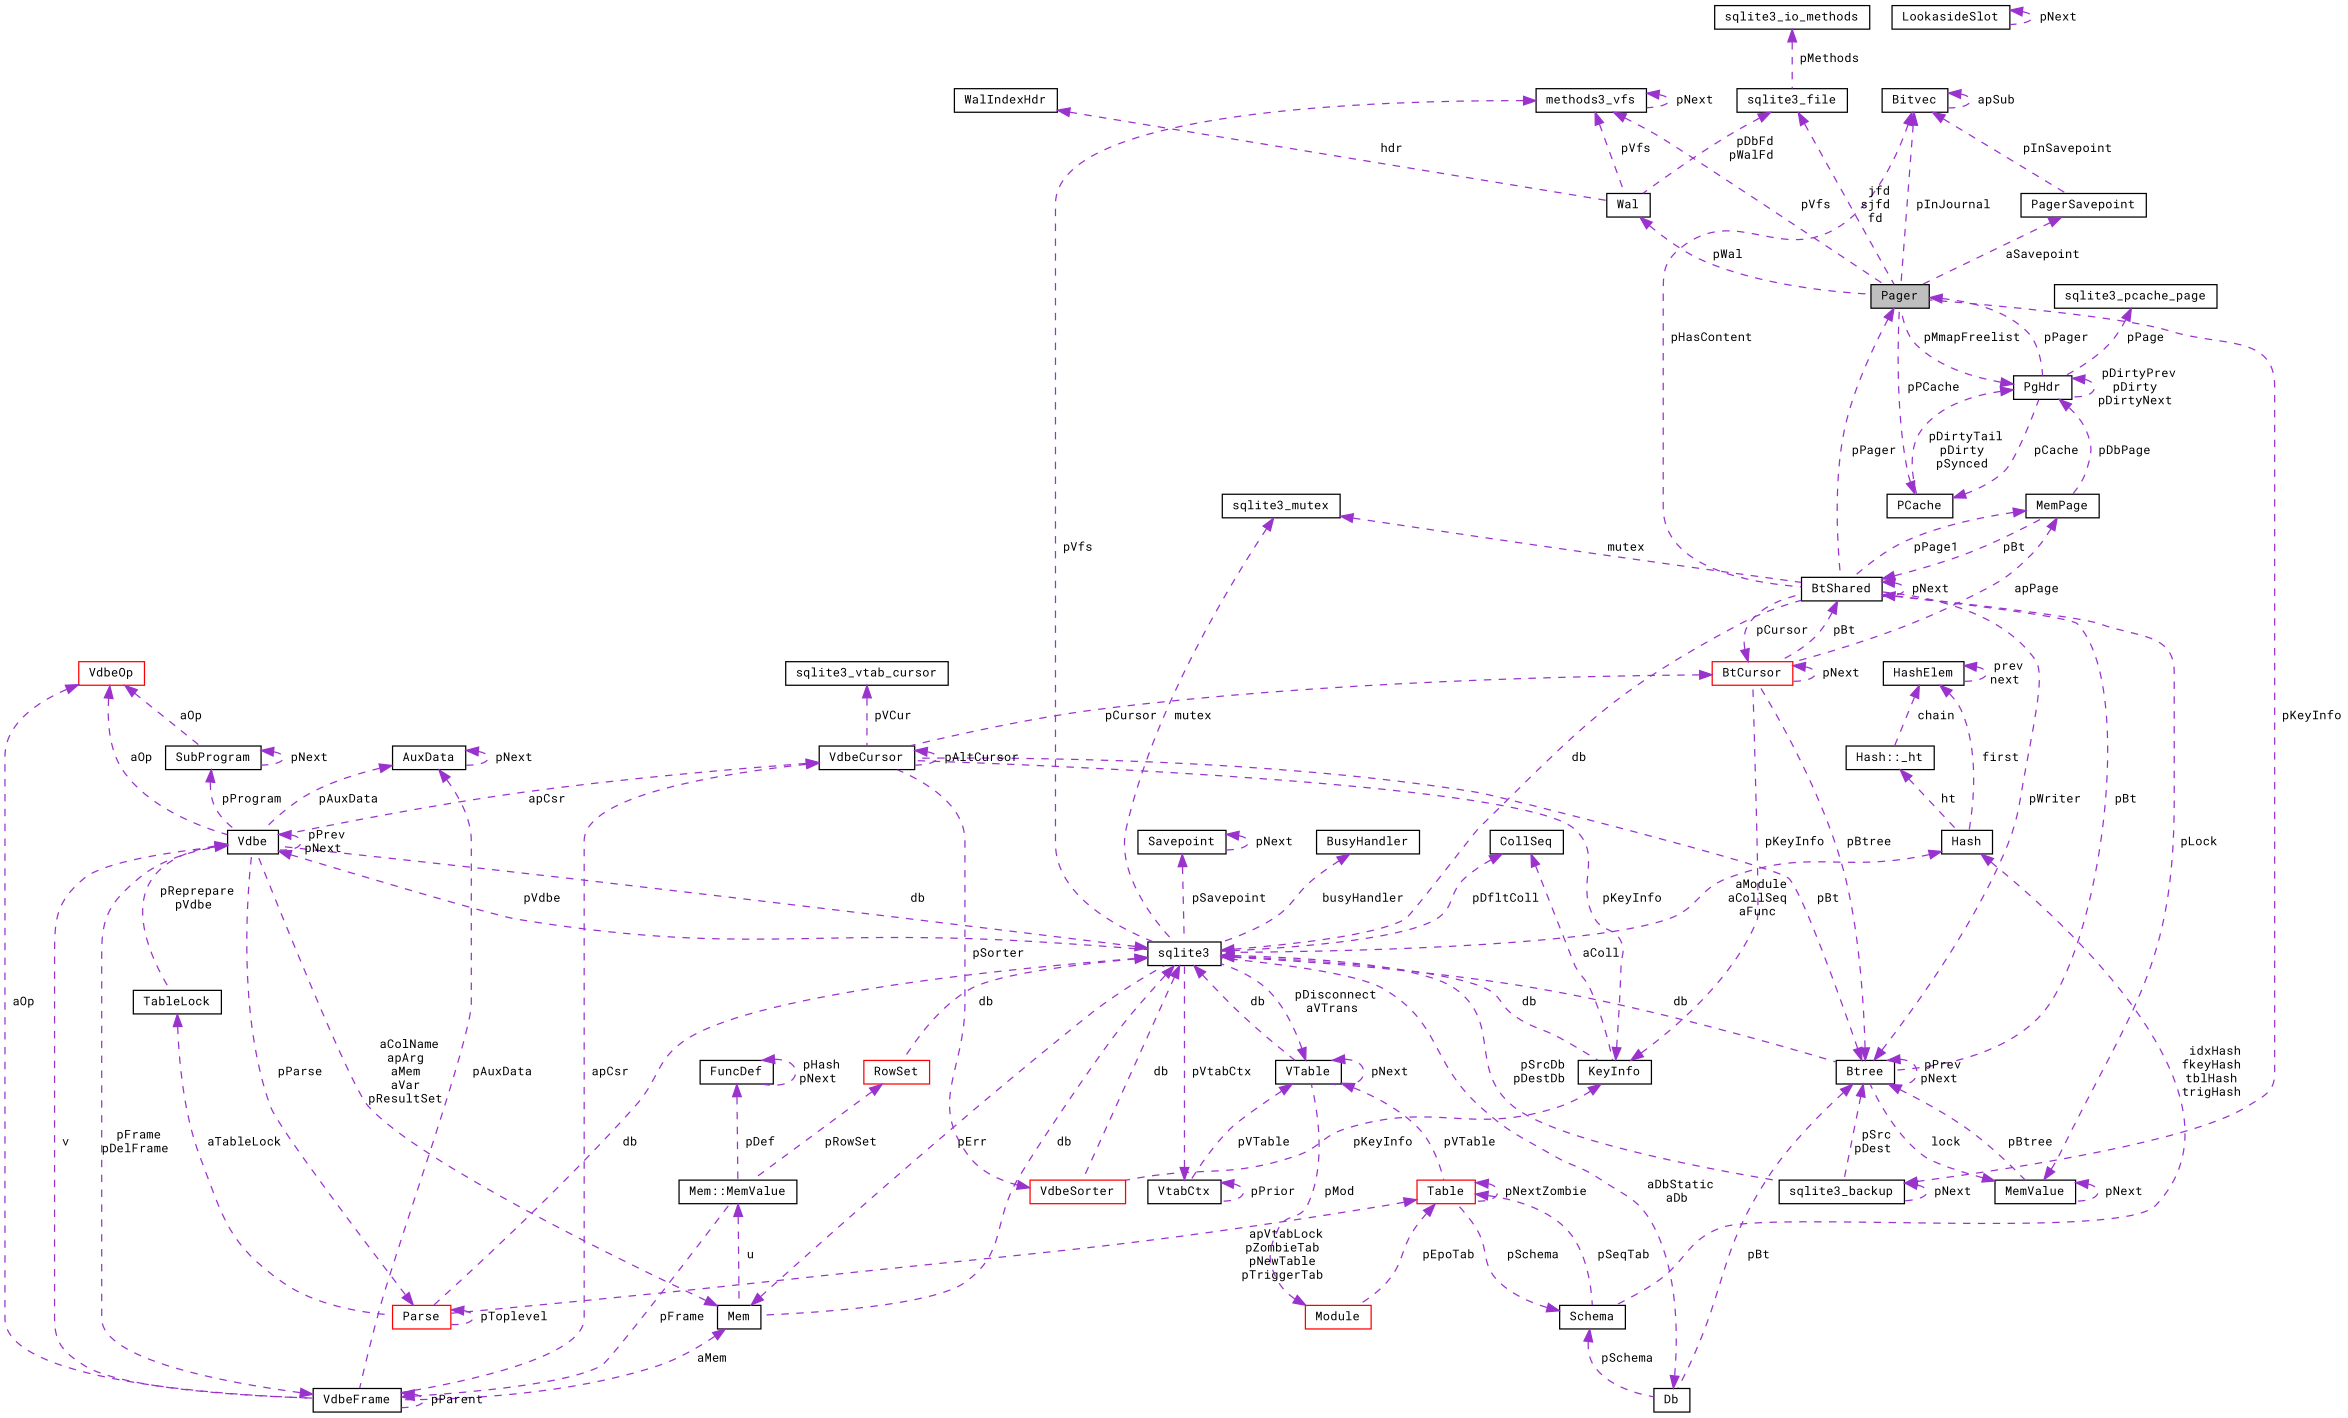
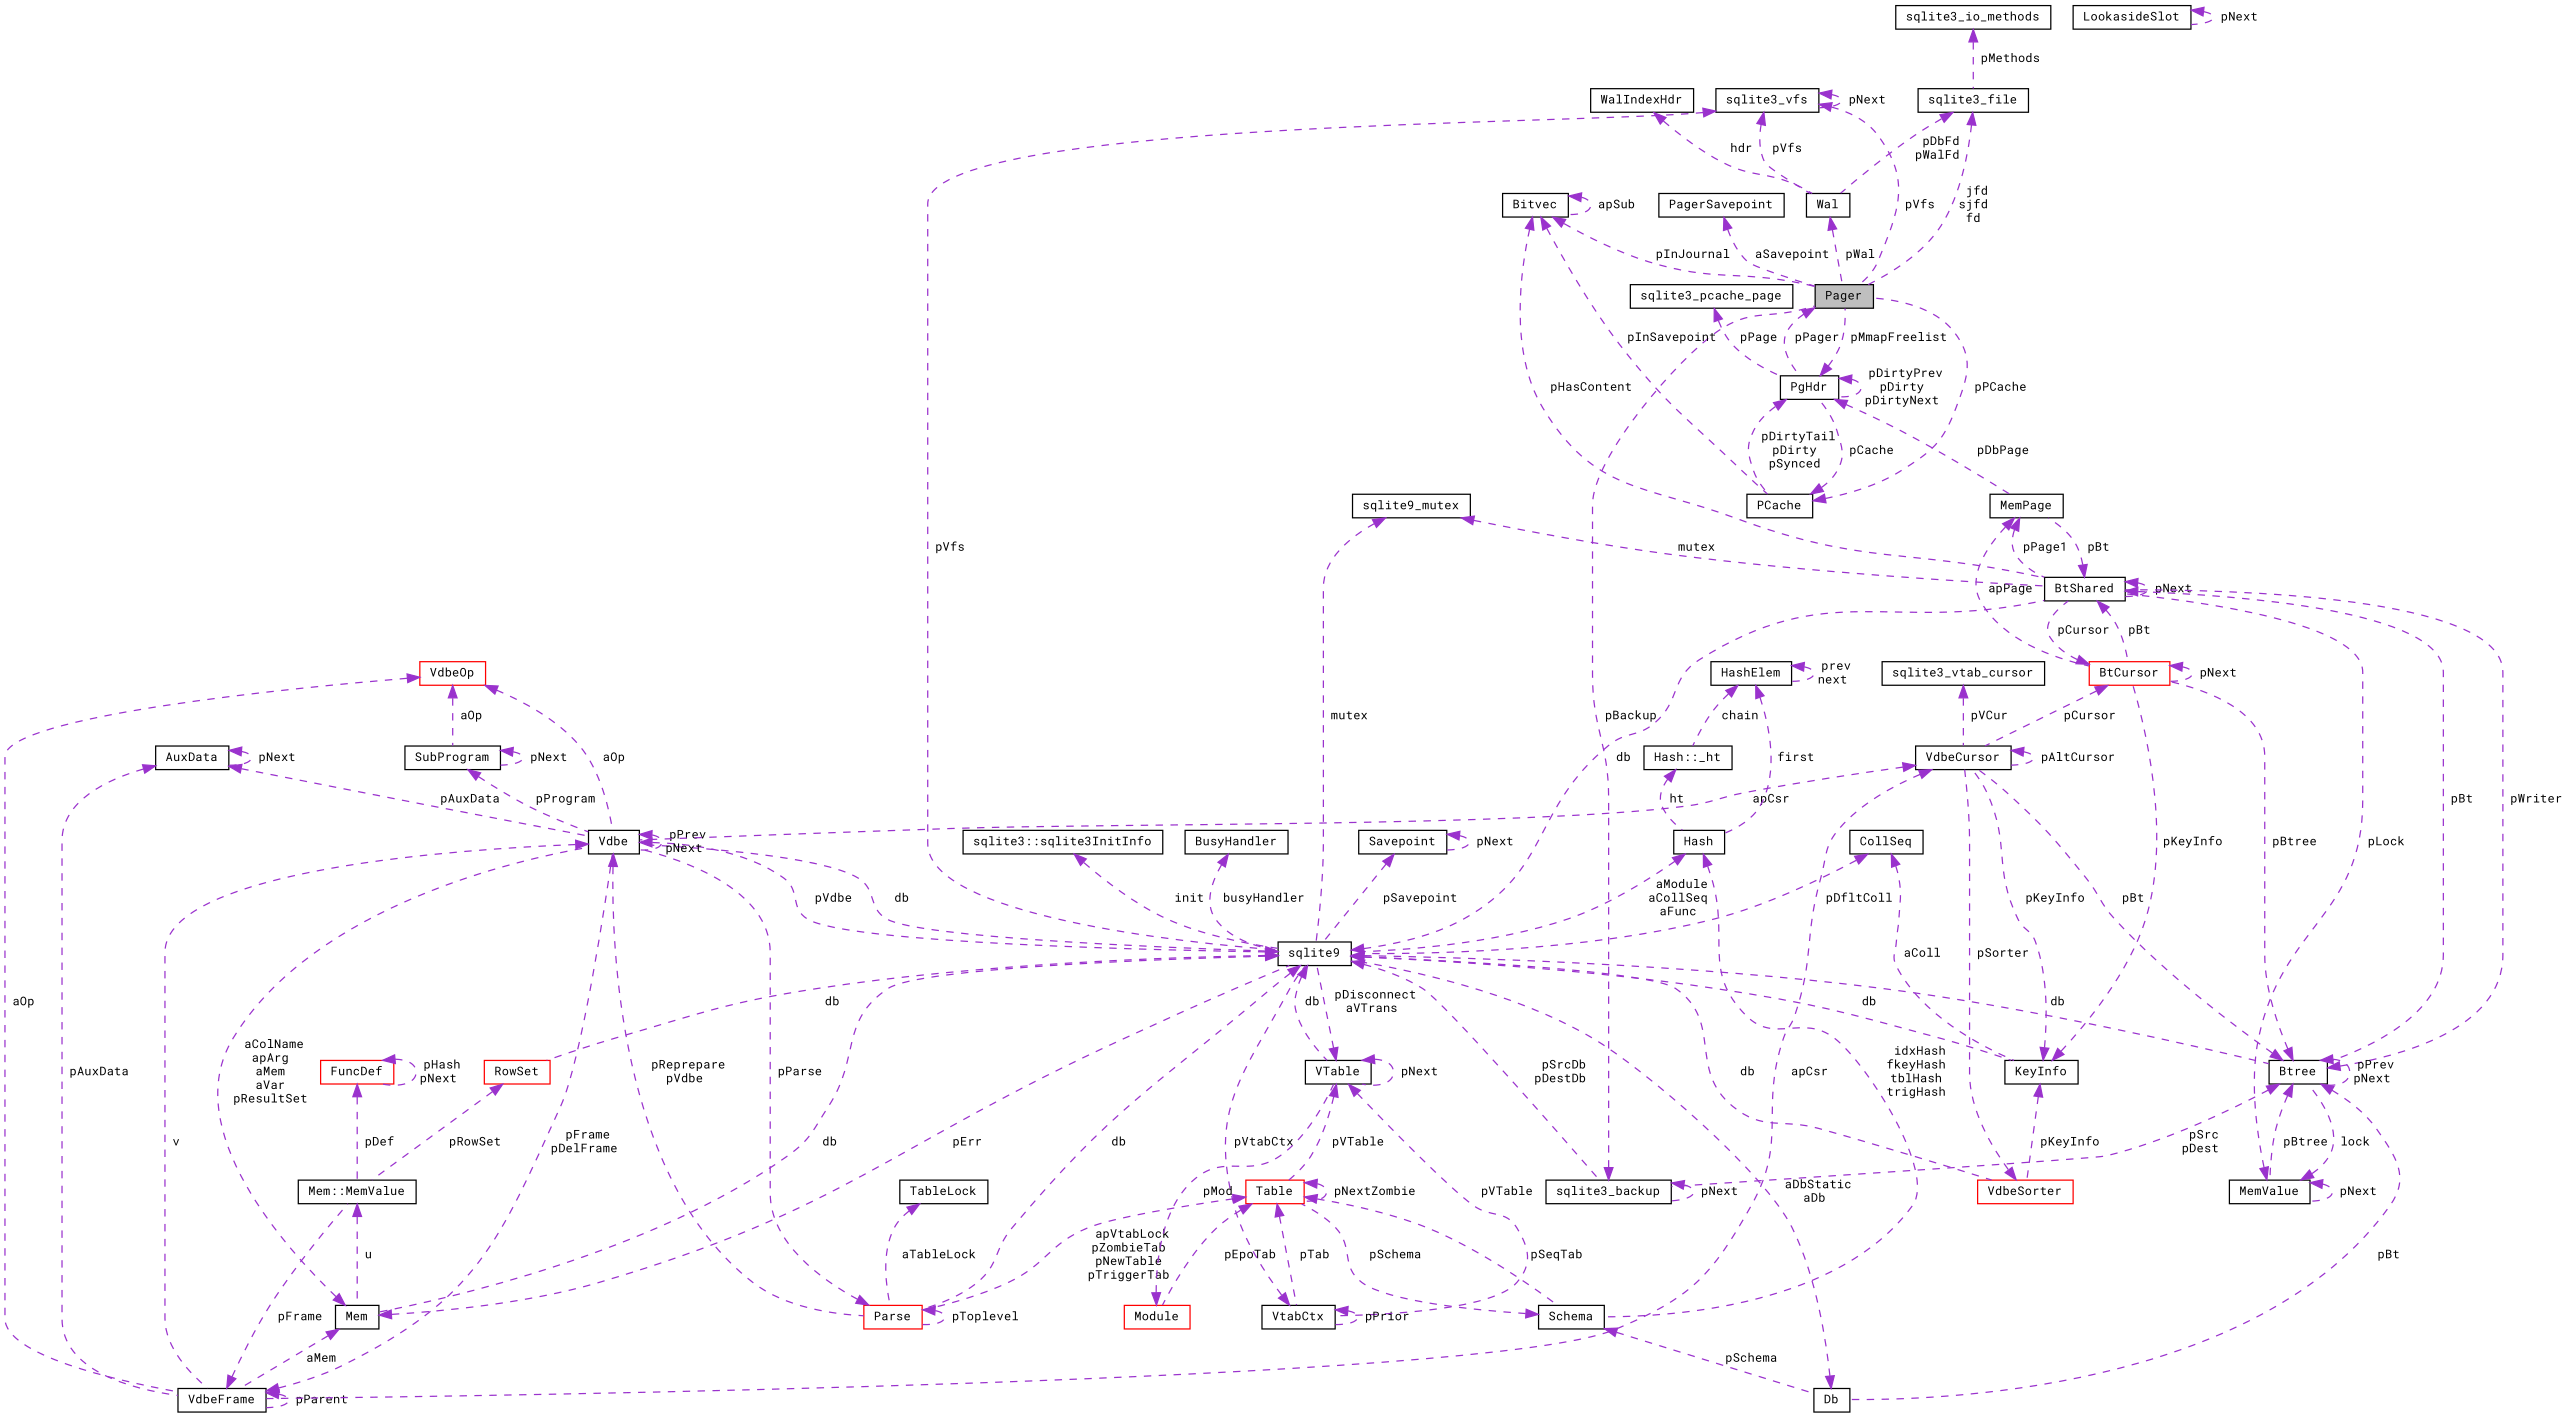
(1591, 100) -> (1767, 100)
(2005, 156) -> (1643, 373)
(1842, 444) -> none
(1281, 506) -> (1411, 506)
(2309, 716) -> (1628, 716)
none -> (1063, 842)
(144, 900) -> (658, 1146)
(1184, 954) -> (1315, 954)
(737, 1072) -> (357, 1072)
none -> (1288, 1261)
